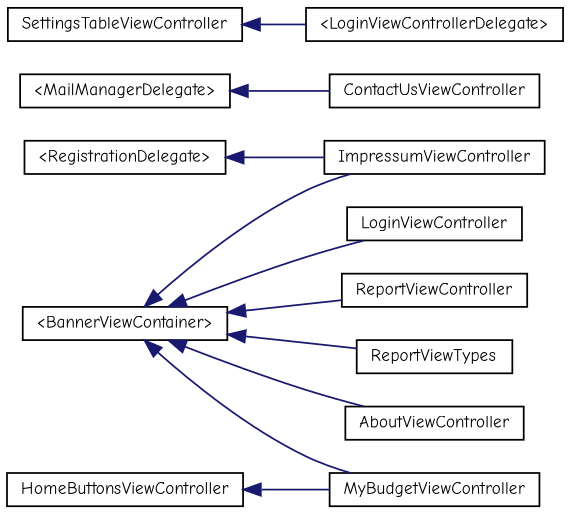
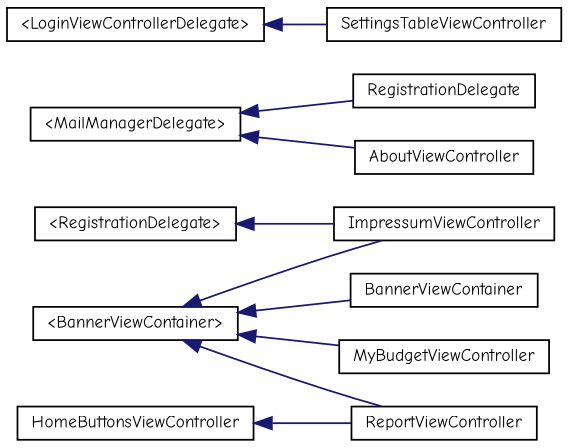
(283, 24) -> (304, 24)
(435, 91) -> (444, 91)
(435, 224) -> (444, 290)
(435, 357) -> none
(274, 379) -> (306, 143)
(296, 490) -> (312, 423)
